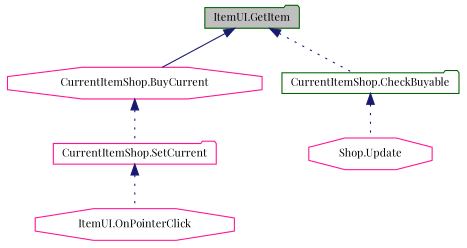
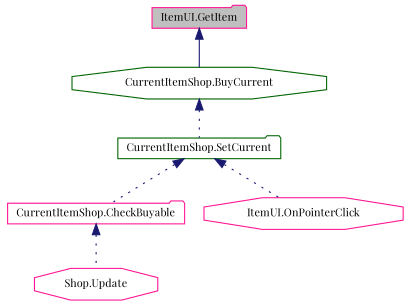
(252, 18) -> (199, 18)
(316, 53) -> (143, 184)
(135, 83) -> (199, 83)
(370, 83) -> (96, 214)
(135, 154) -> (199, 148)
